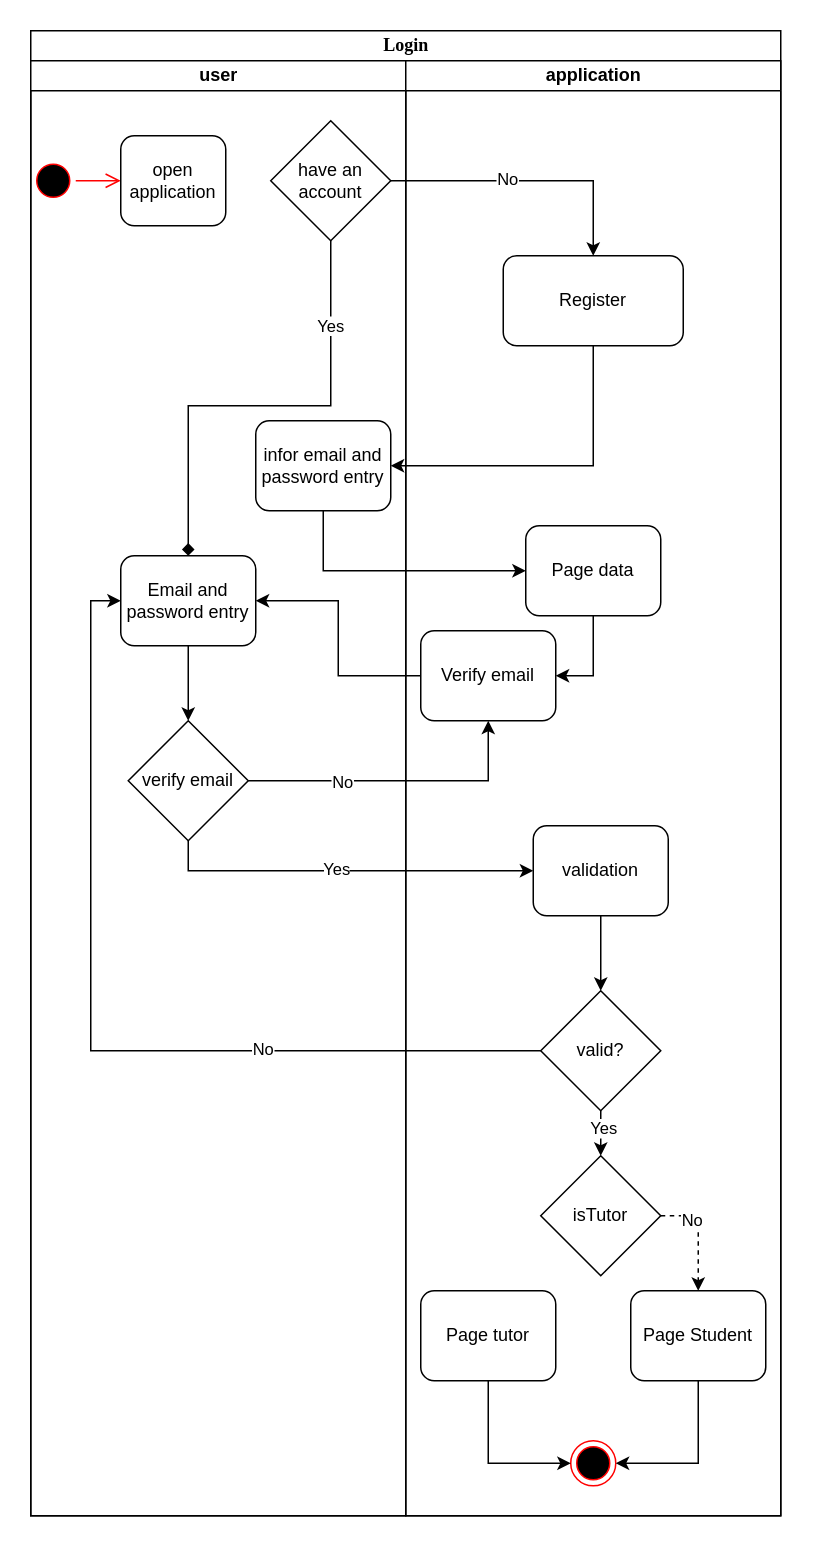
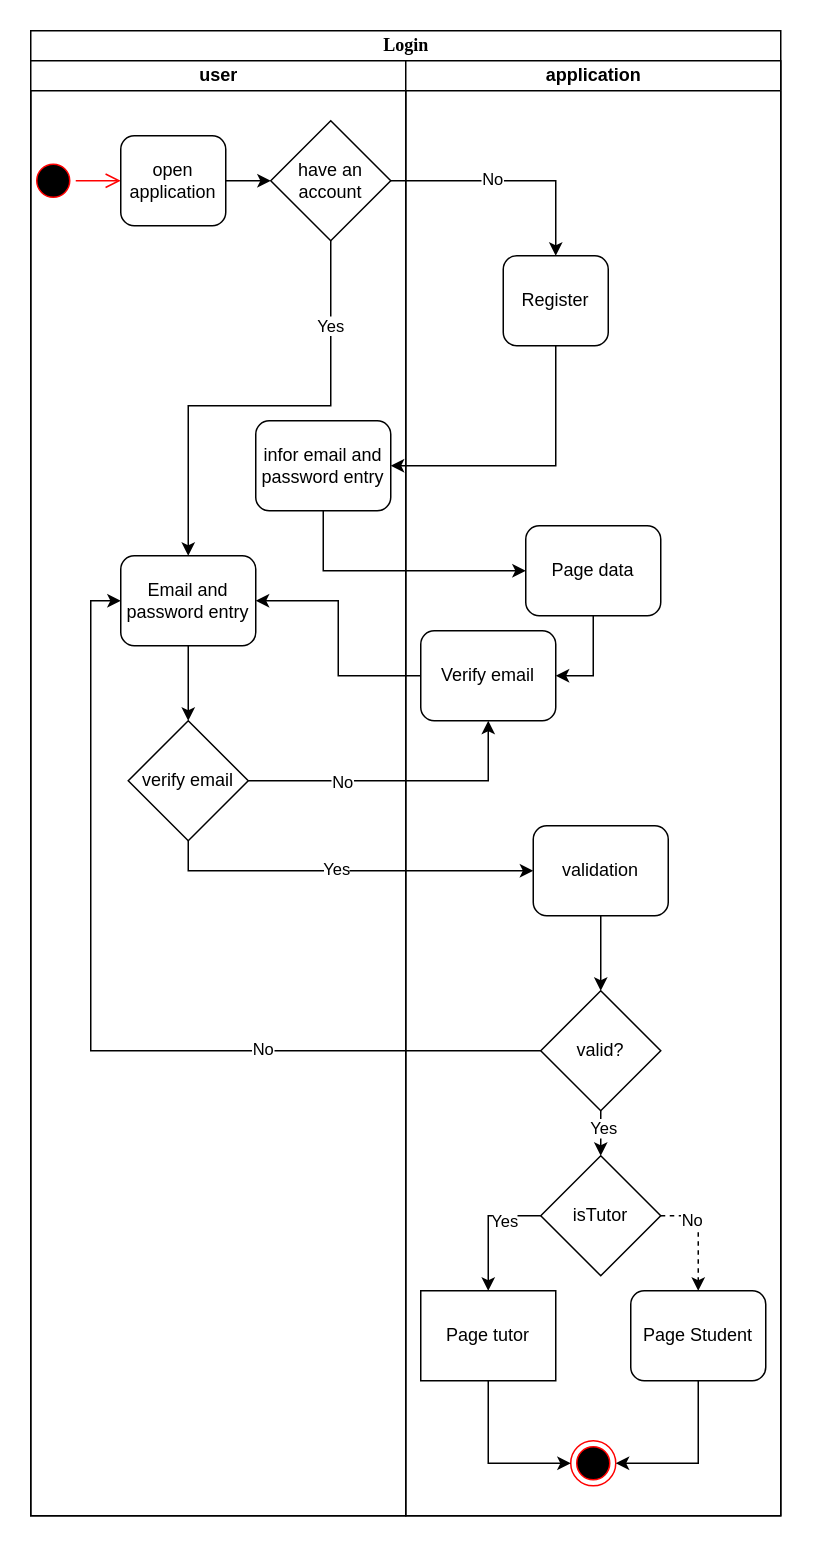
none -> (254, 181)
(593, 301) -> (556, 301)
(188, 543) -> (188, 544)
none -> (488, 1222)
(488, 1336) -> (488, 1336)
